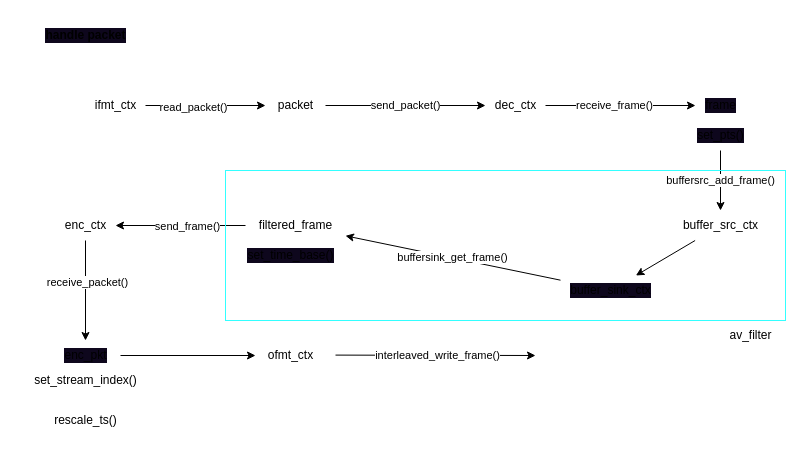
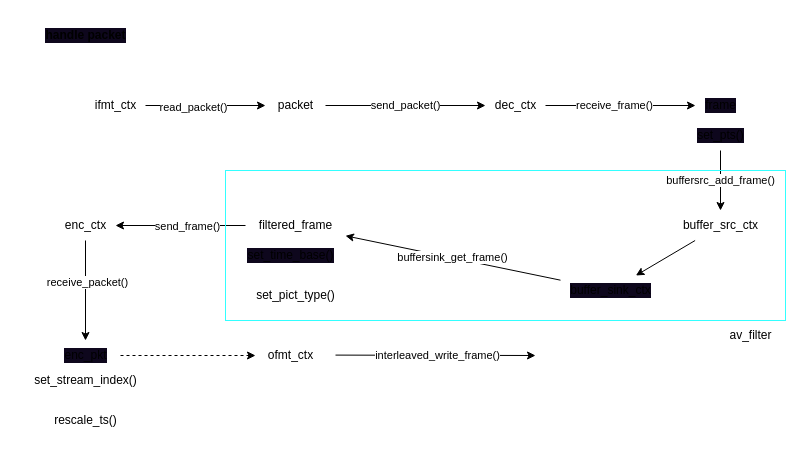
none -> (296, 296)
(185, 356) -> (185, 356)
